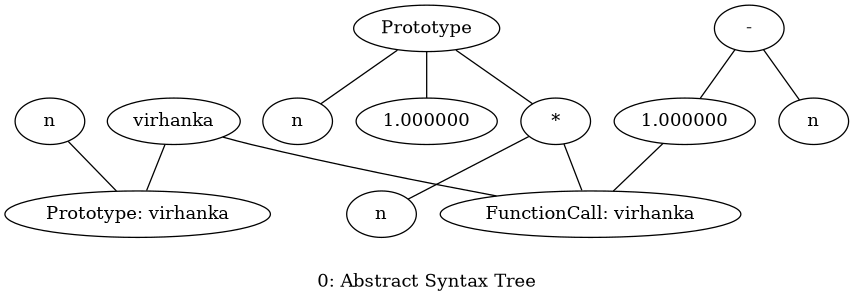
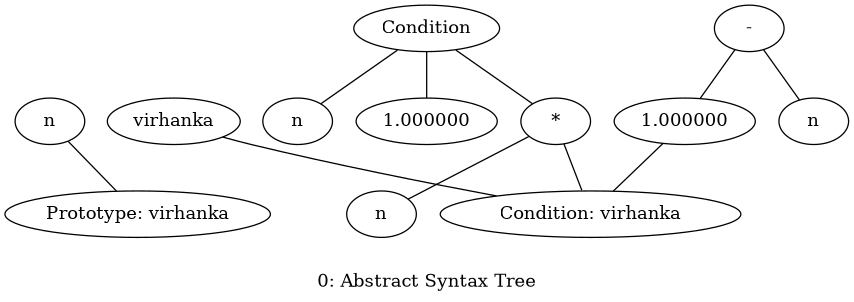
(427, 28) -> (427, 28)
(156, 168) -> none
(591, 214) -> (591, 214)
